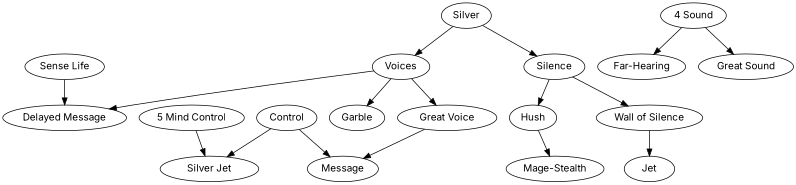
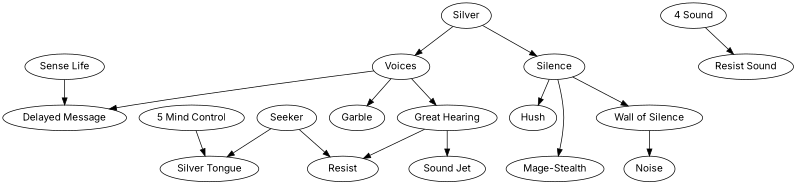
(642, 67) -> none
(746, 67) -> (746, 67)
(287, 118) -> (287, 118)
(447, 118) -> (447, 118)
(543, 140) -> (564, 114)
(209, 169) -> (209, 169)
(343, 169) -> (343, 169)
none -> (447, 169)
(649, 169) -> (649, 169)
